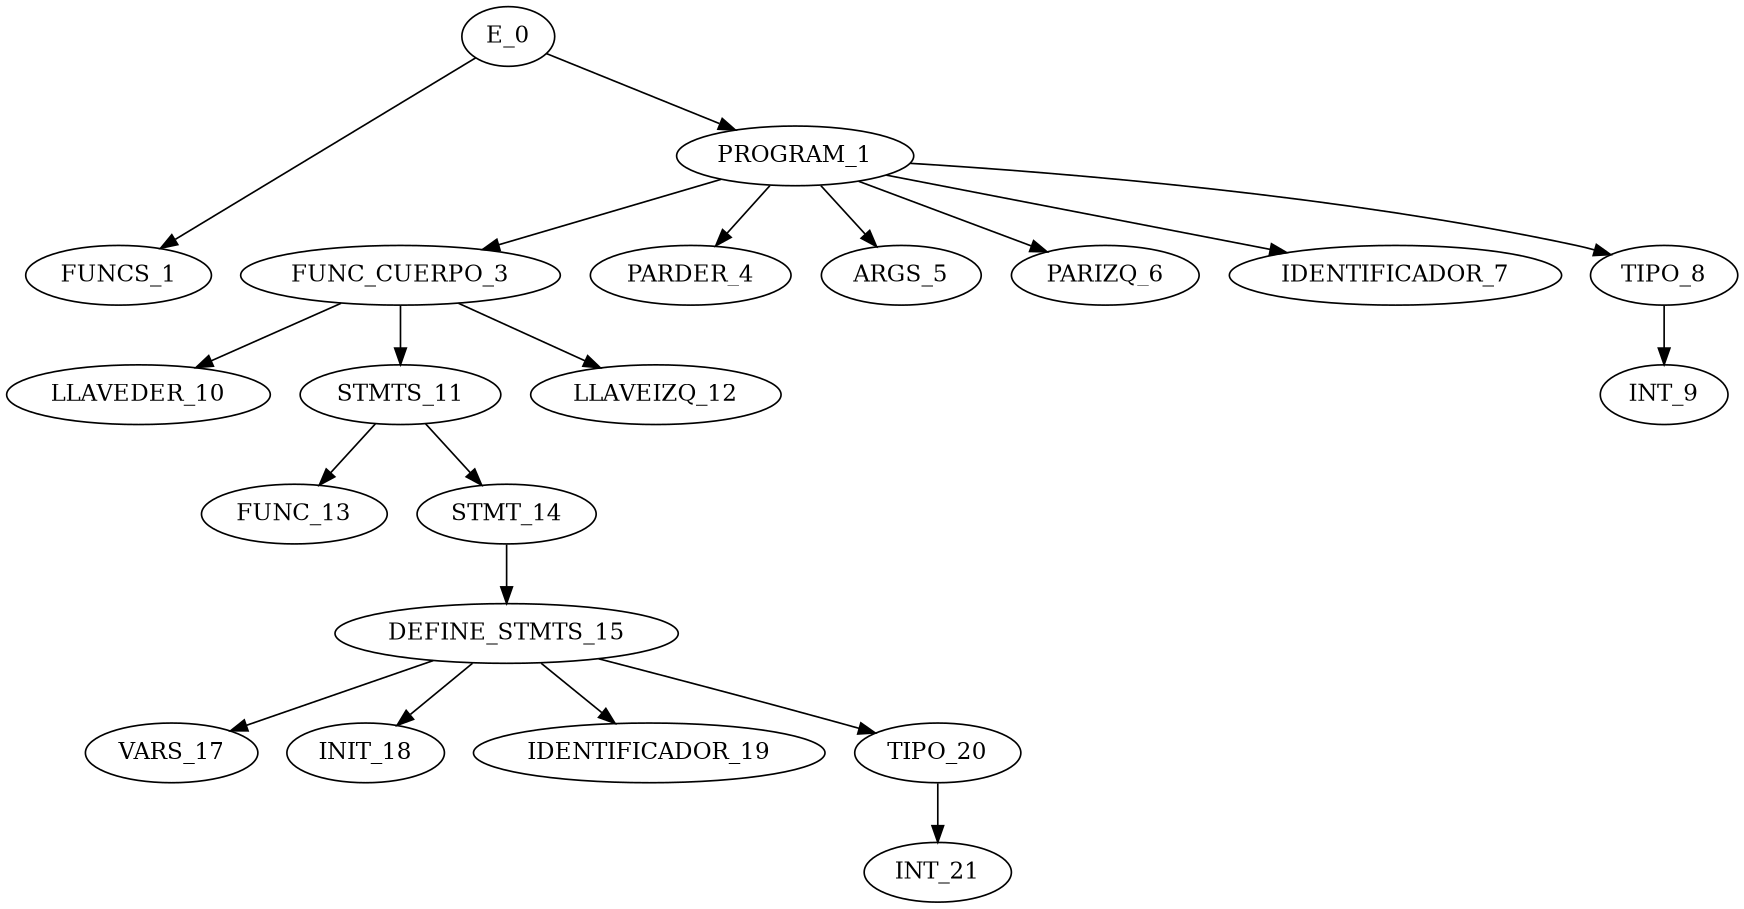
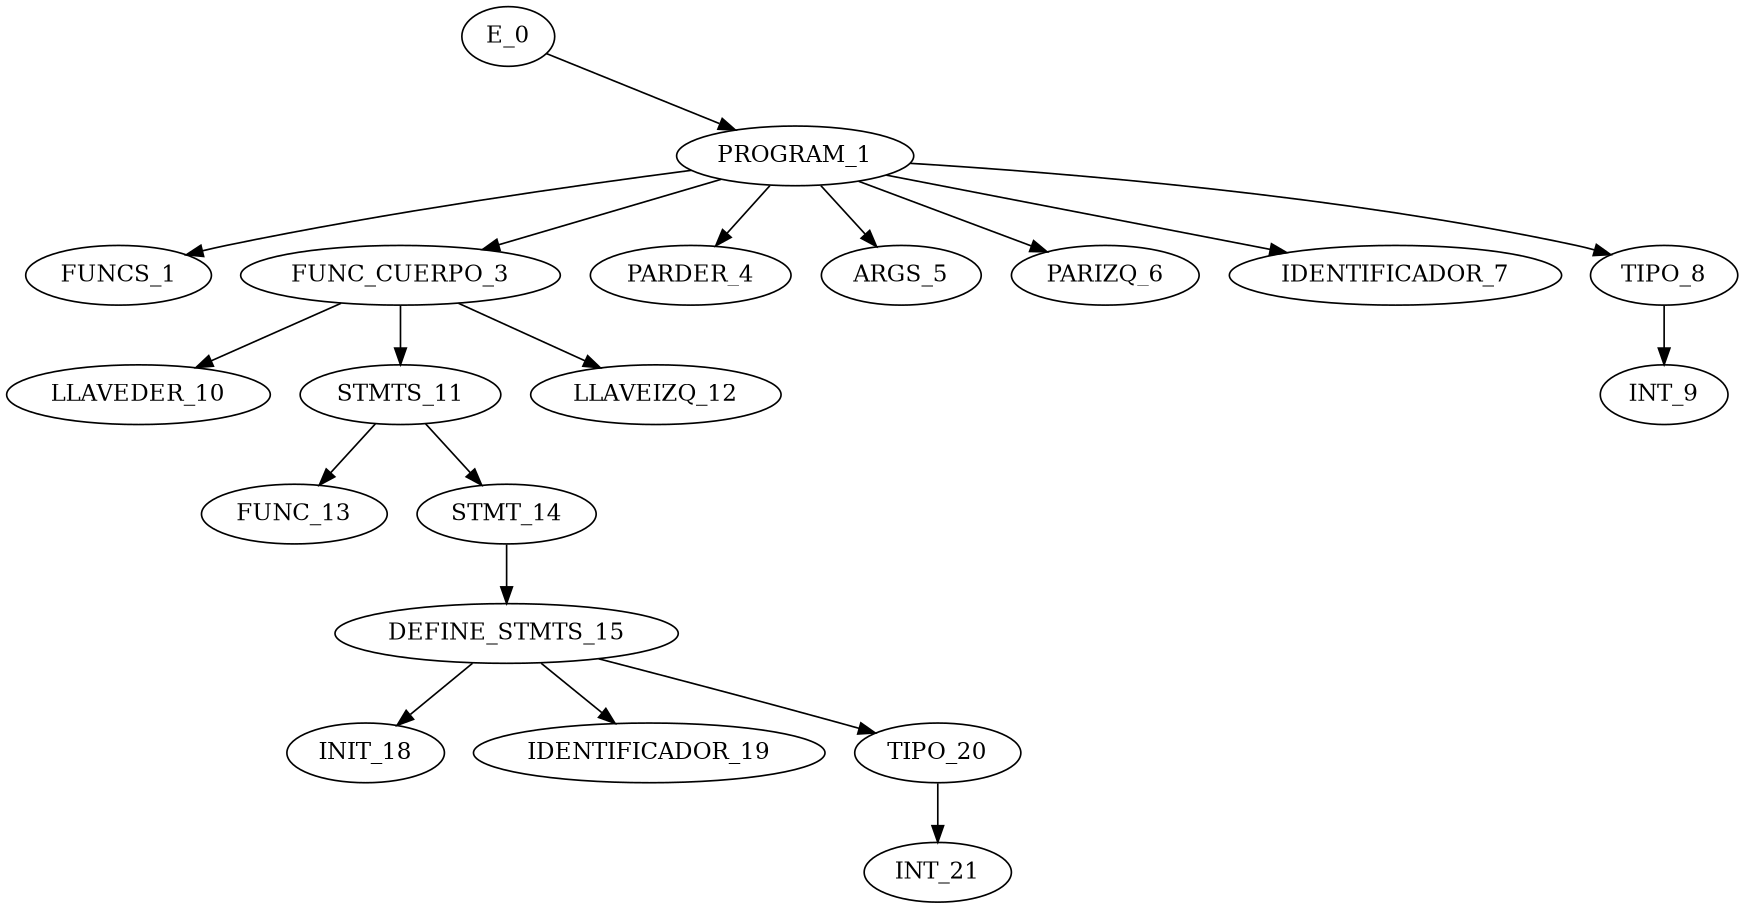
(325, 149) -> (446, 206)
(172, 753) -> none
